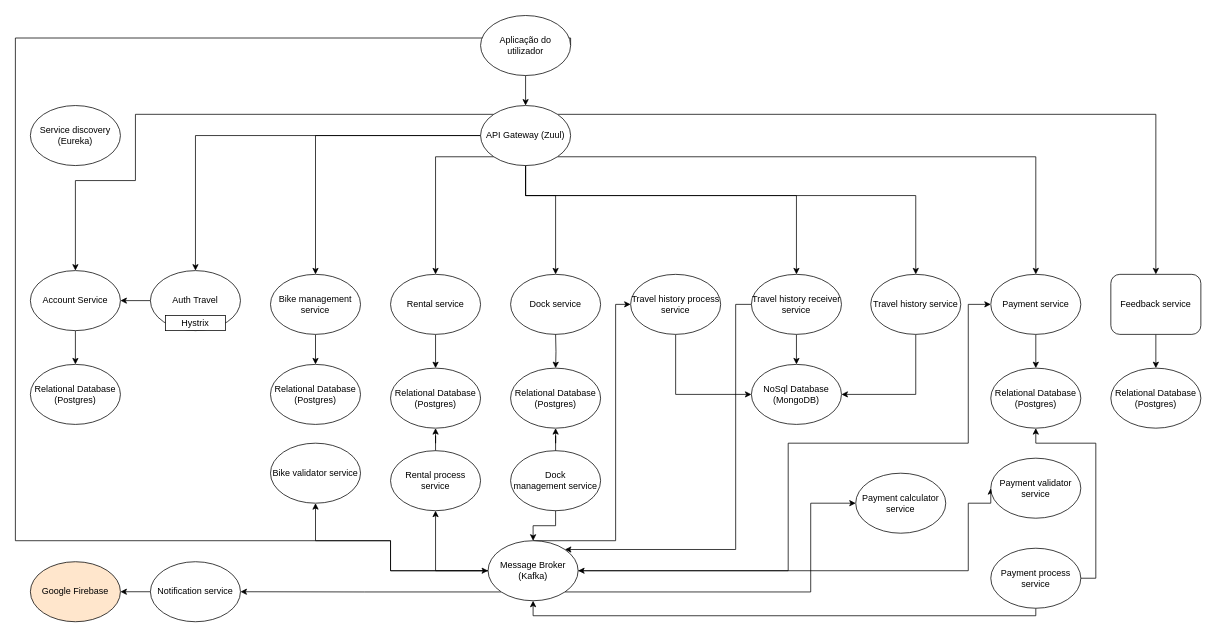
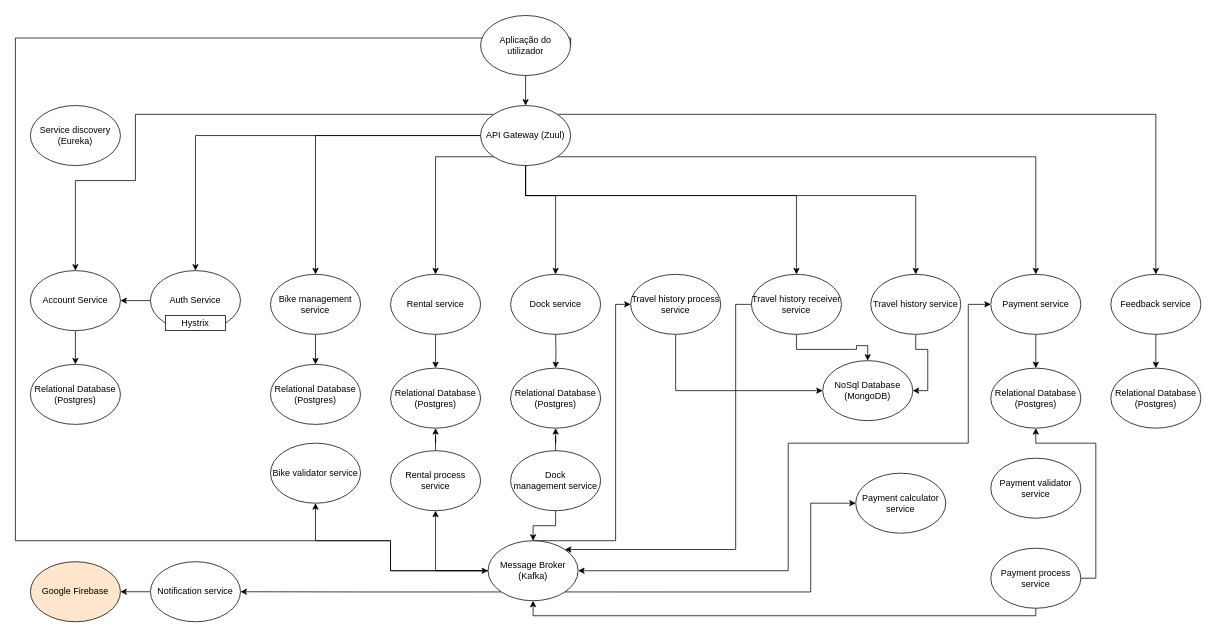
(195, 300) -> (195, 300)
(1155, 304) -> (1155, 304)
(796, 394) -> (867, 390)
(928, 570) -> none
